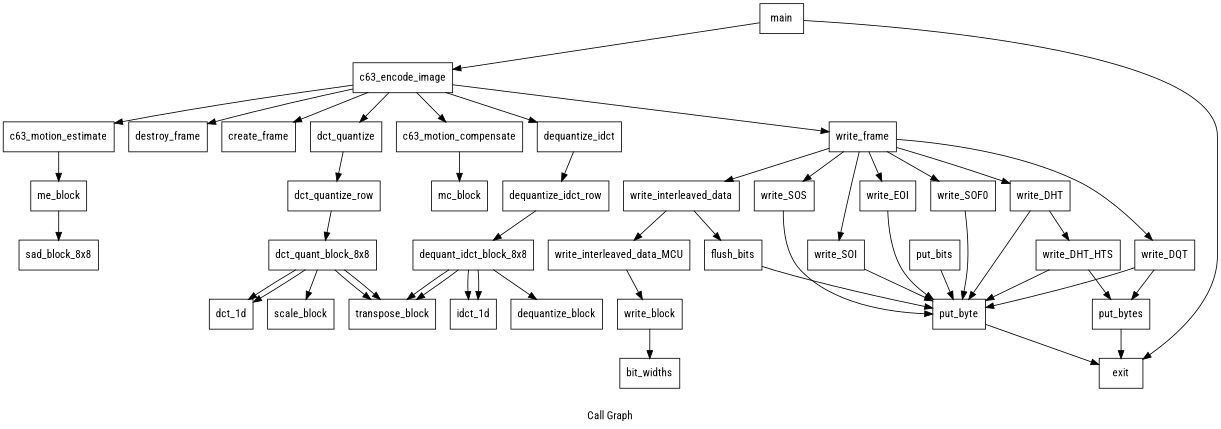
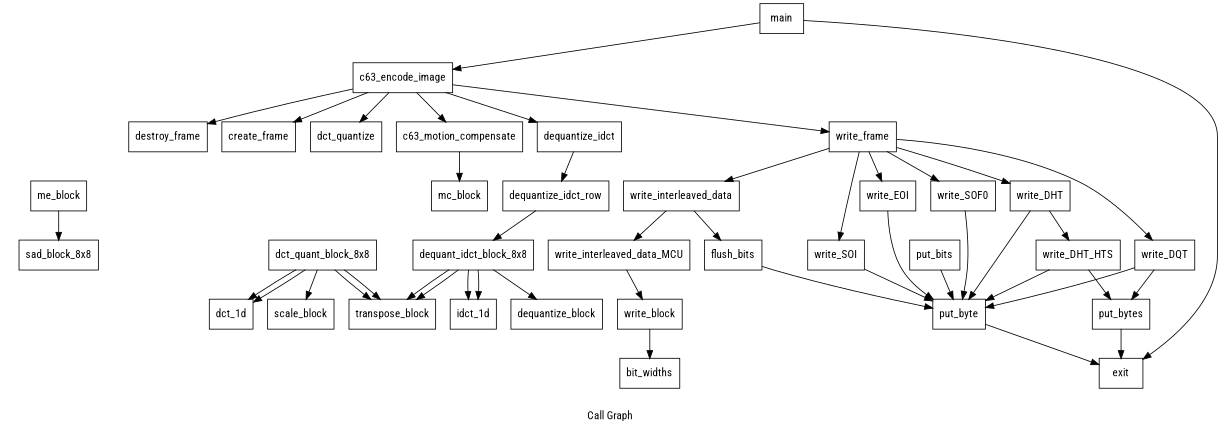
(59, 137) -> none
(334, 196) -> none
(784, 196) -> none
